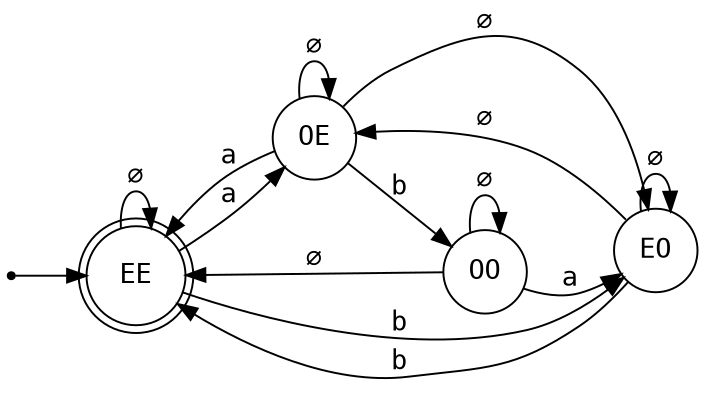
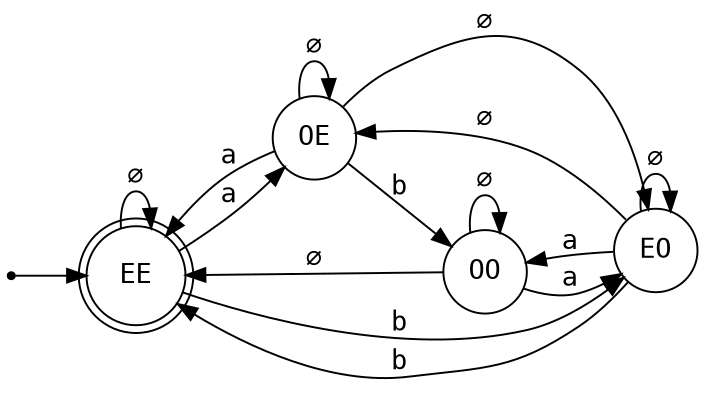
none -> (579, 254)
